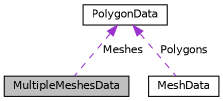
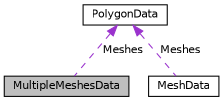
(183, 51) -> (179, 51)
